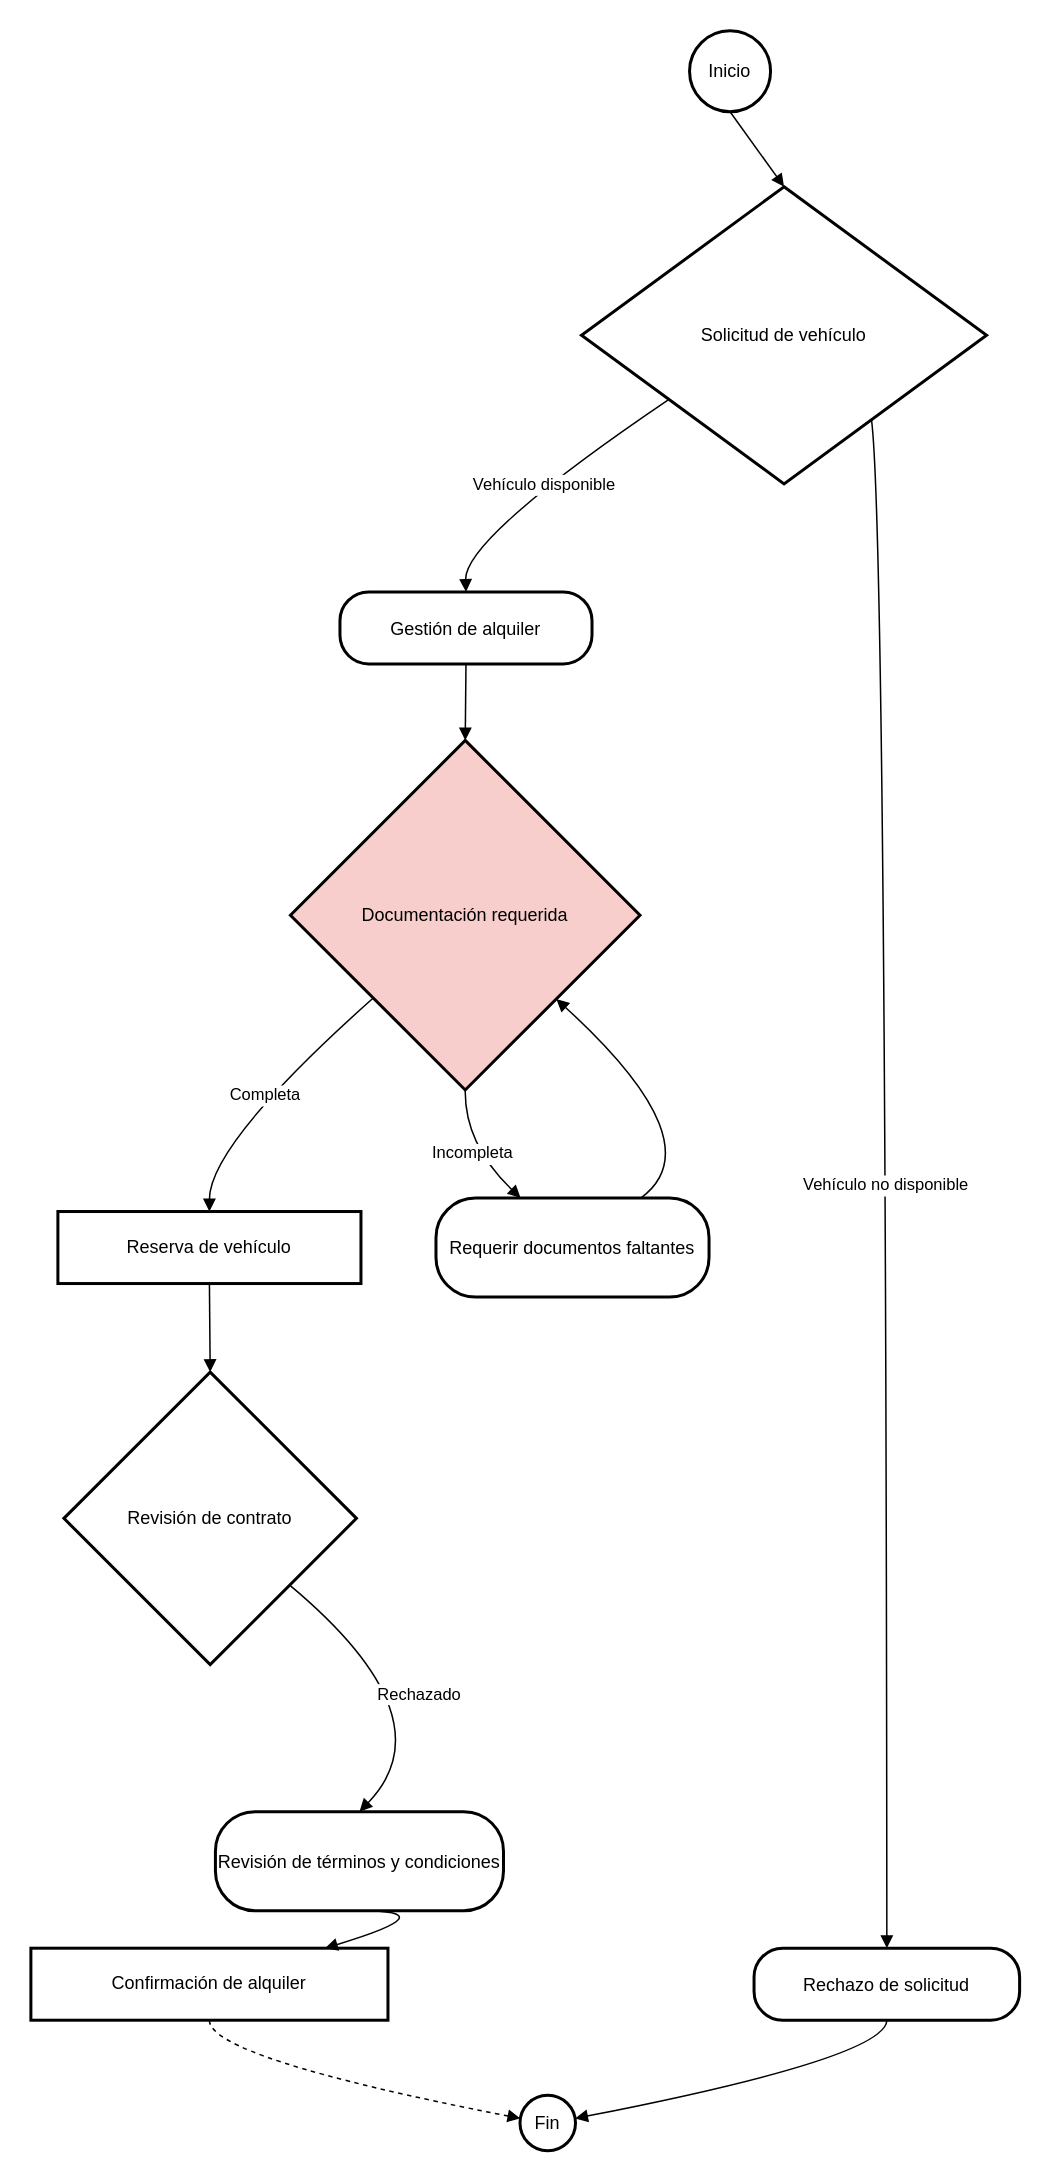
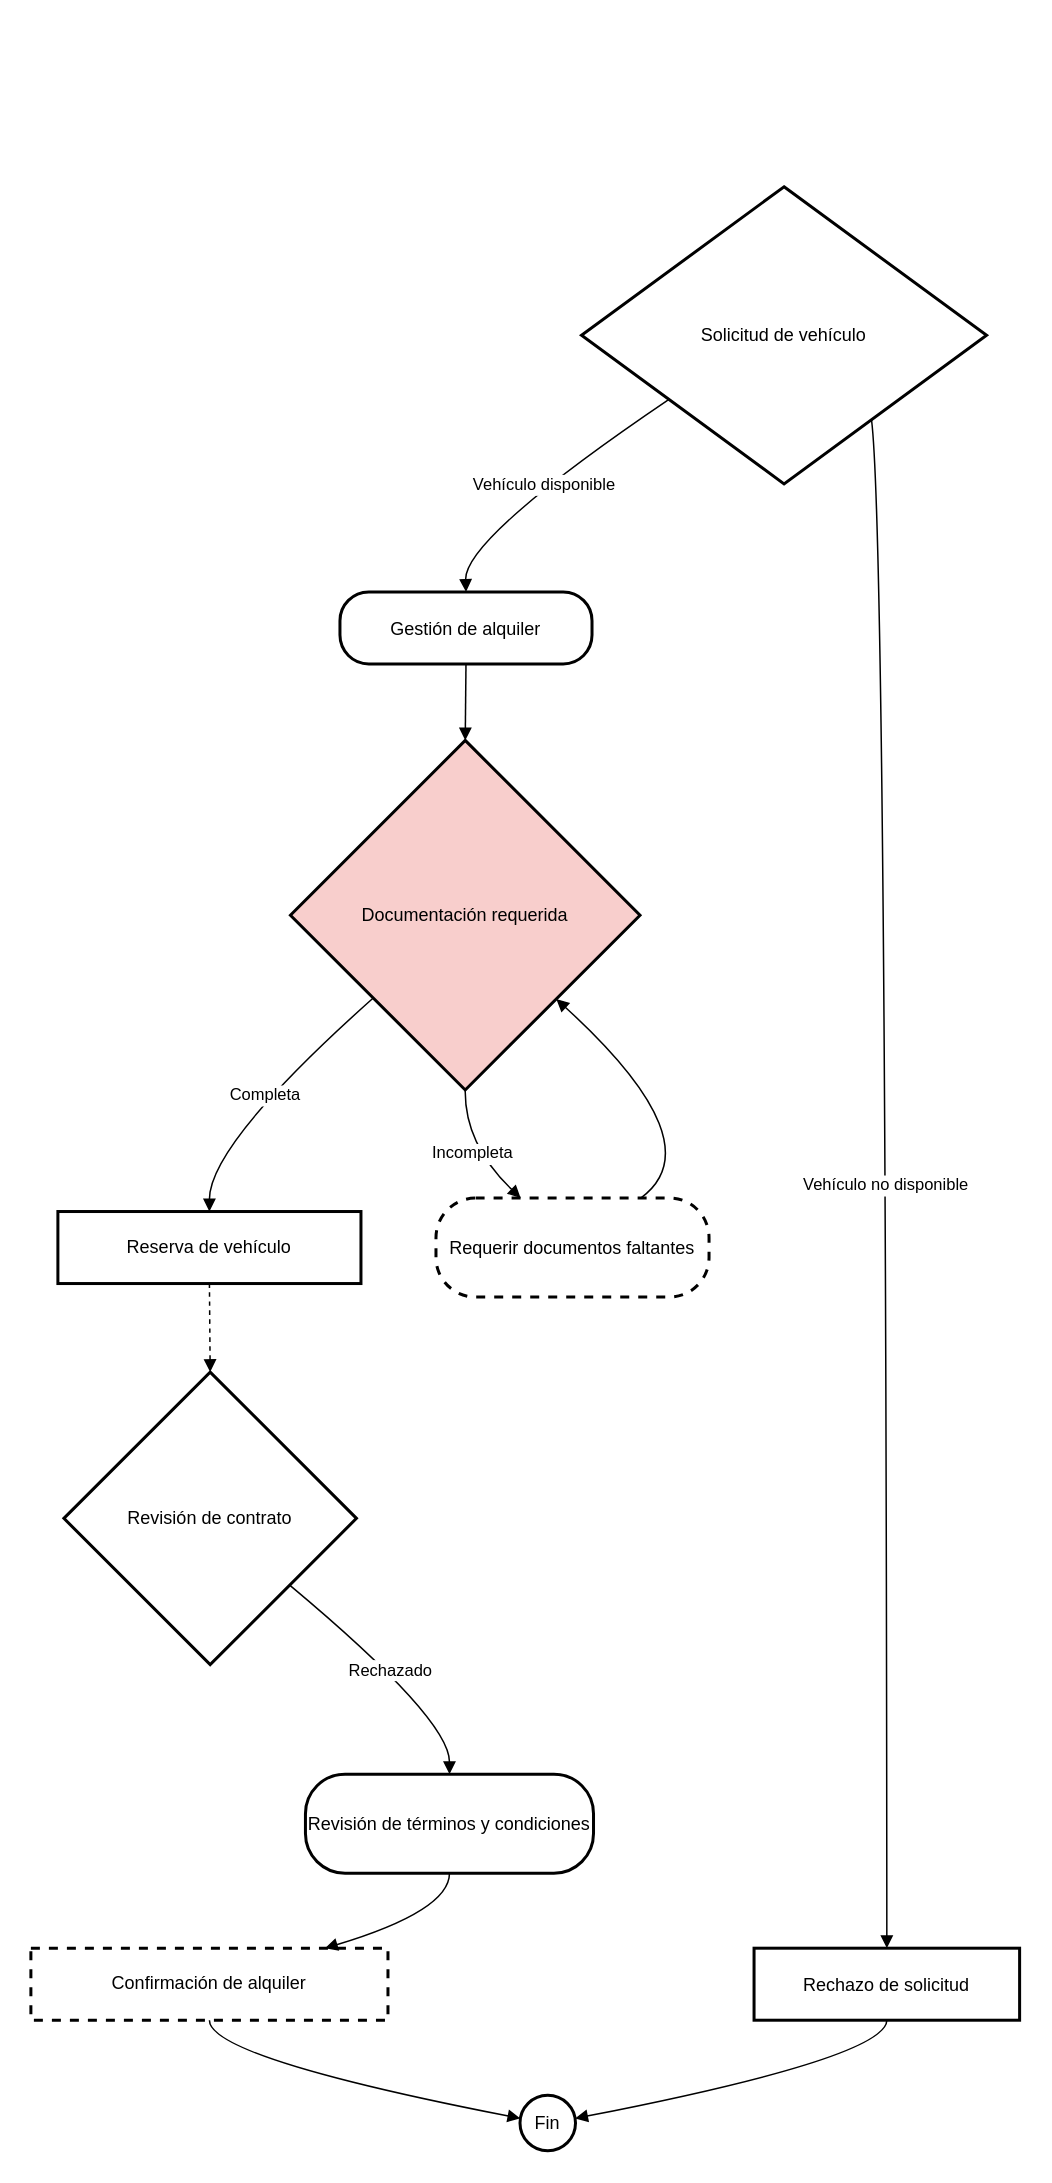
(730, 71) -> none
(753, 144) -> none
(572, 1247) -> (572, 1247)
(210, 1322) -> (210, 1322)
(359, 1861) -> (449, 1823)
(209, 1984) -> (209, 1984)
(887, 1984) -> (887, 1984)
(351, 2081) -> (351, 2081)
